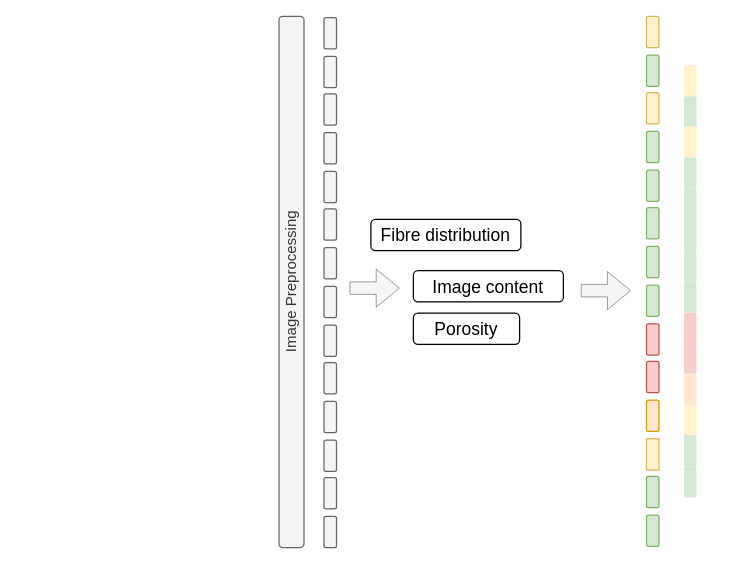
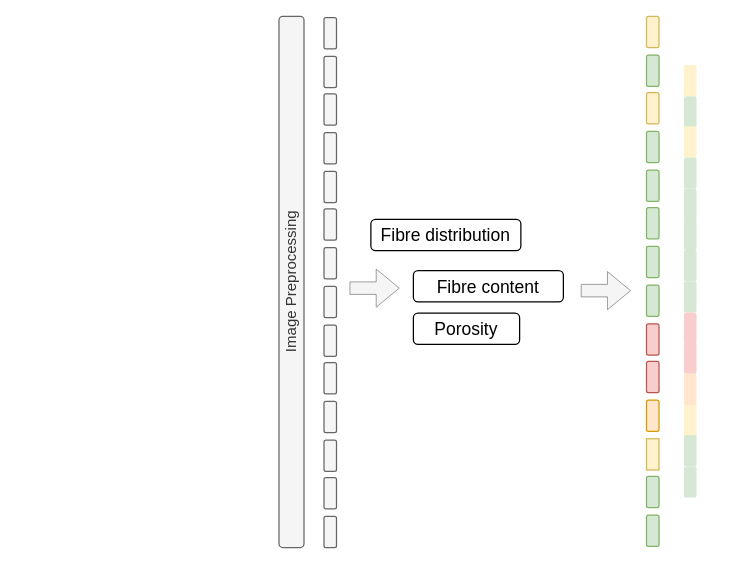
(488, 287) -> (488, 287)
